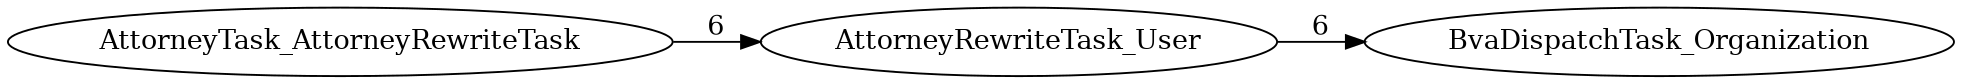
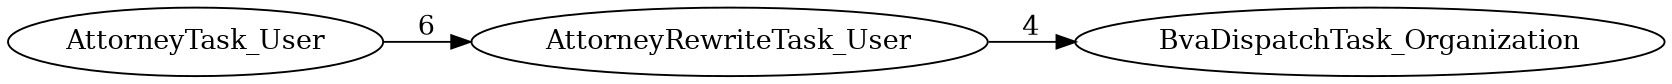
(1321, 28) -> (1032, 28)
(340, 42) -> (196, 42)
